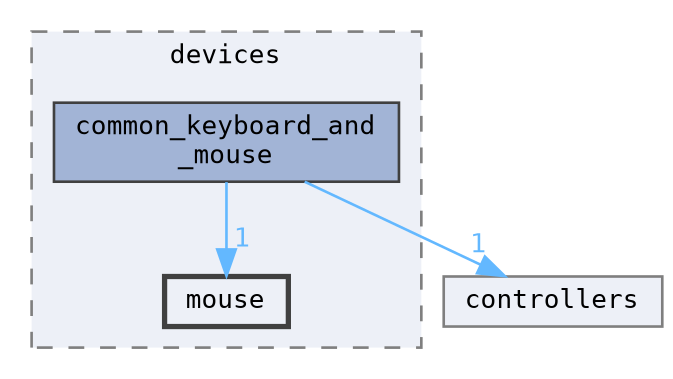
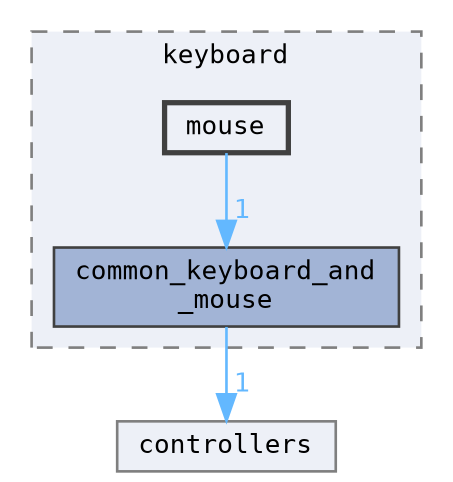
(226, 57) -> (226, 57)
(226, 216) -> (226, 187)
